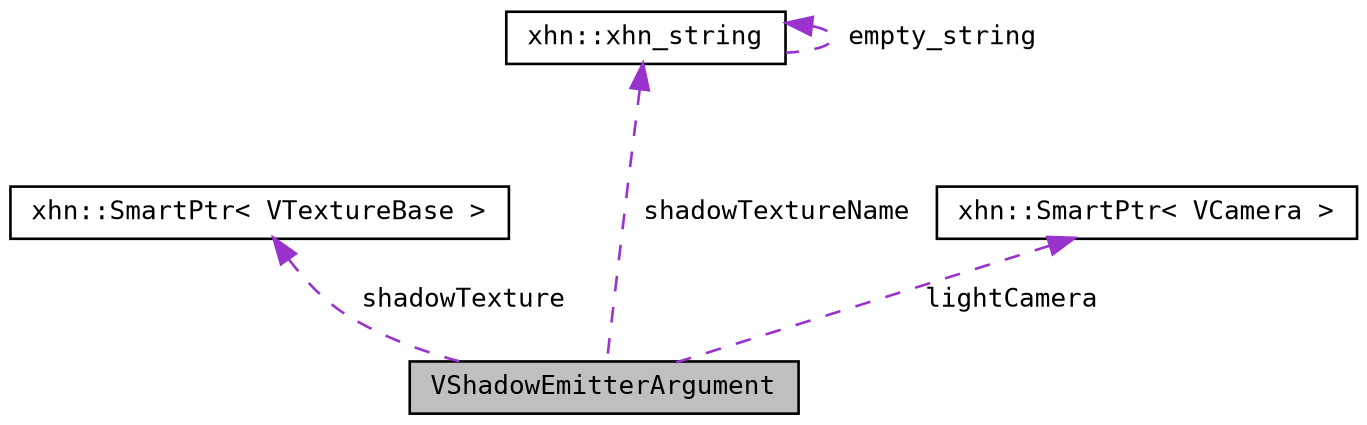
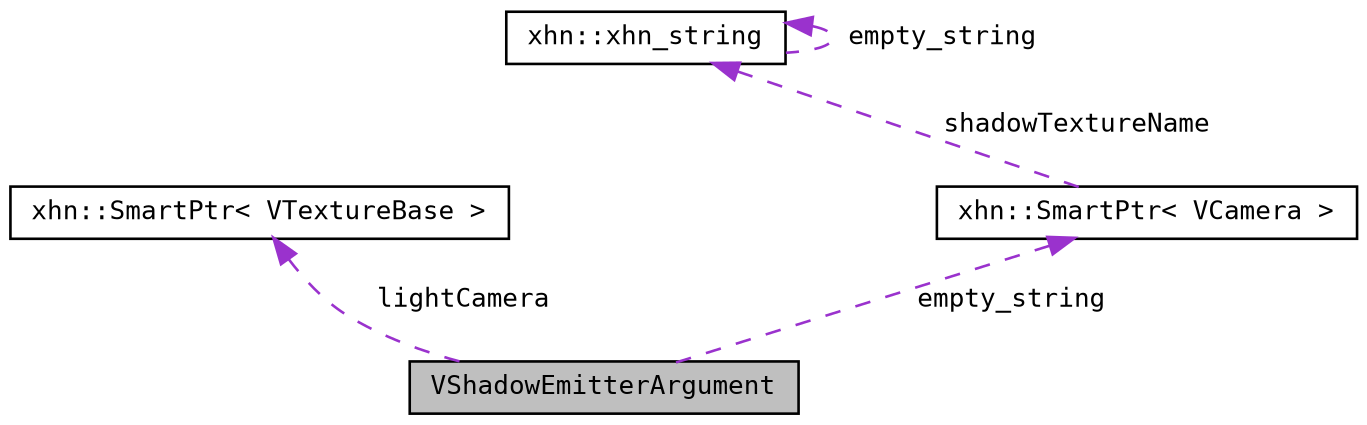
(623, 226) -> (909, 130)
(457, 300) -> (457, 300)
(1005, 300) -> (1005, 300)
